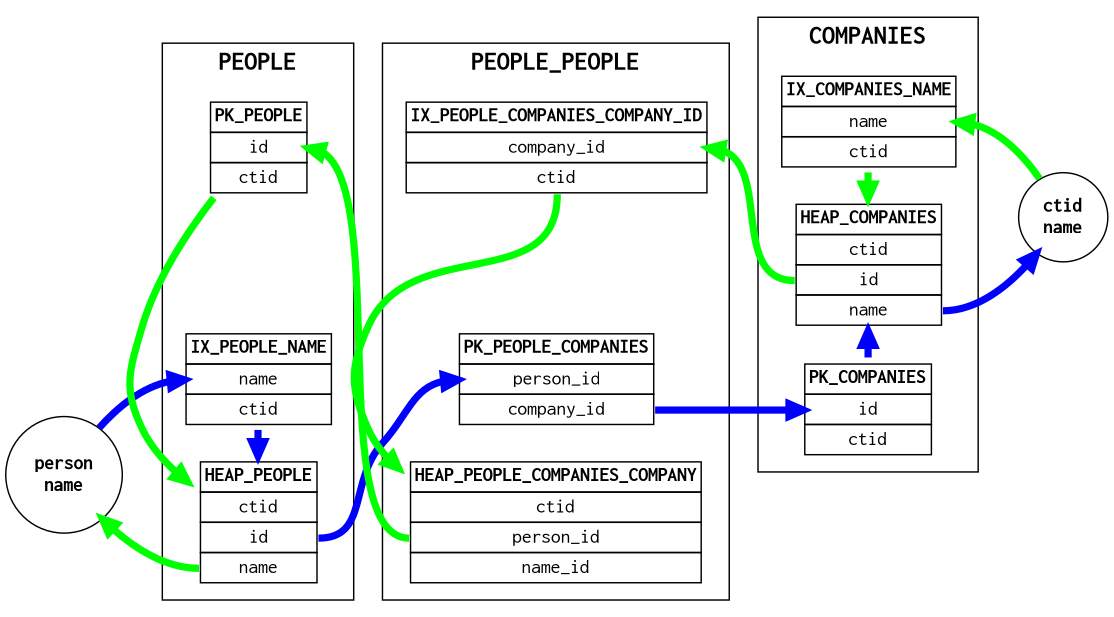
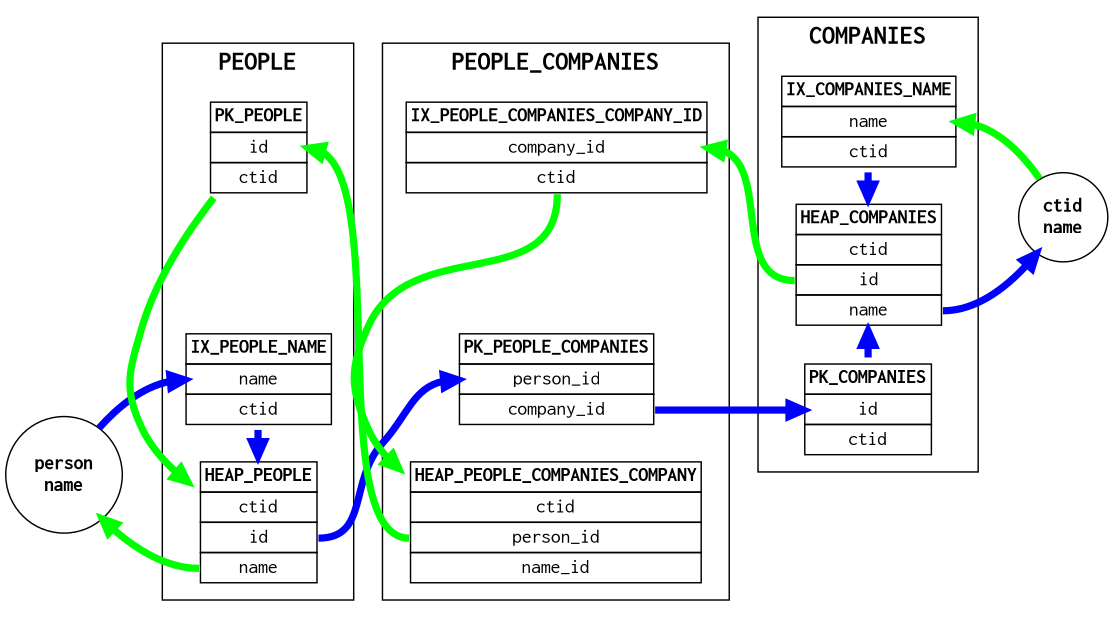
(556, 63) -> (556, 63)
(868, 178) -> (868, 178)
